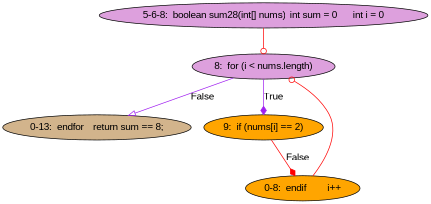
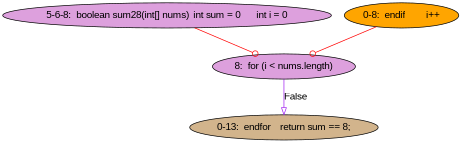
(264, 127) -> none
